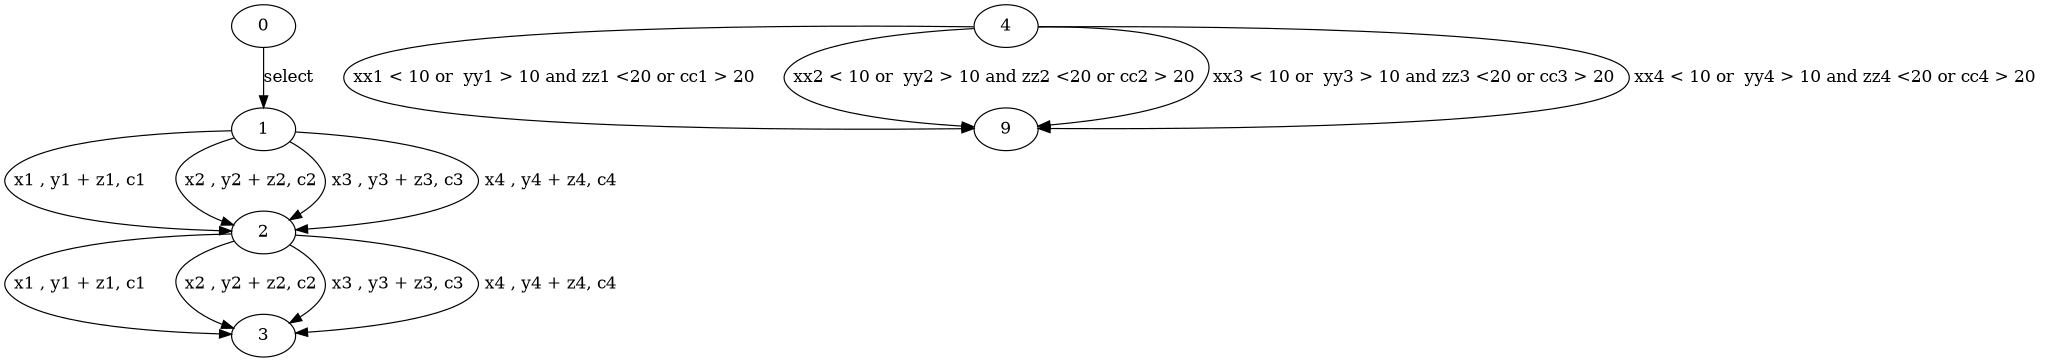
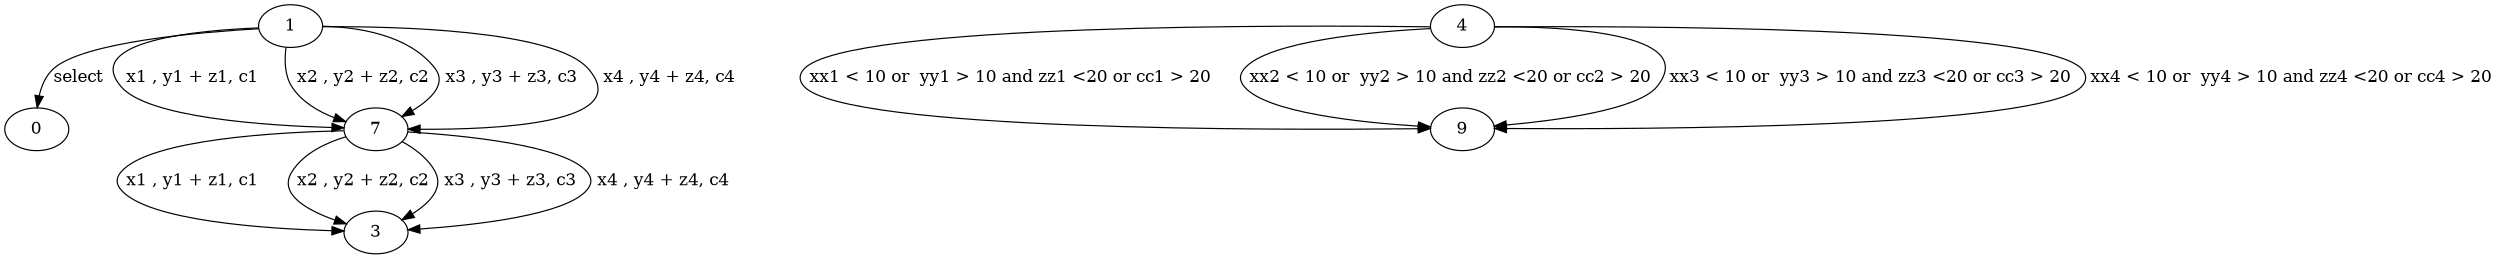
(264, 72) -> (126, 43)
(264, 232) -> (376, 129)
